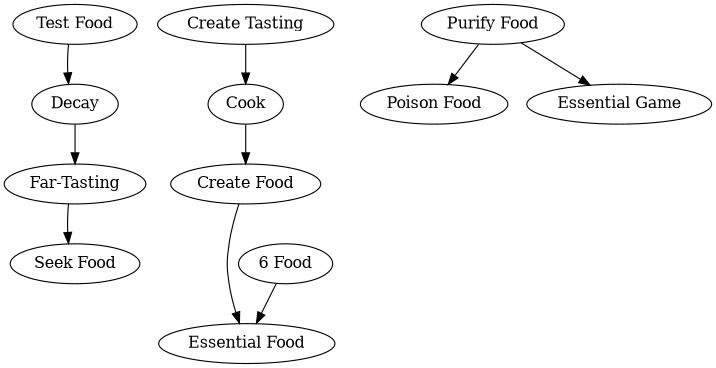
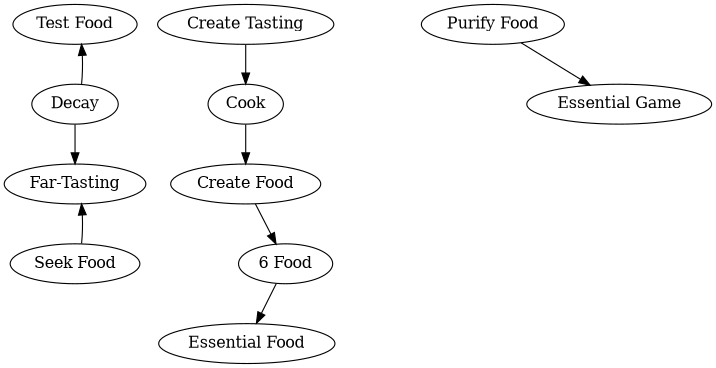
(68, 59) -> (82, 70)
(434, 104) -> none
(68, 218) -> (82, 229)
(227, 258) -> (263, 219)
